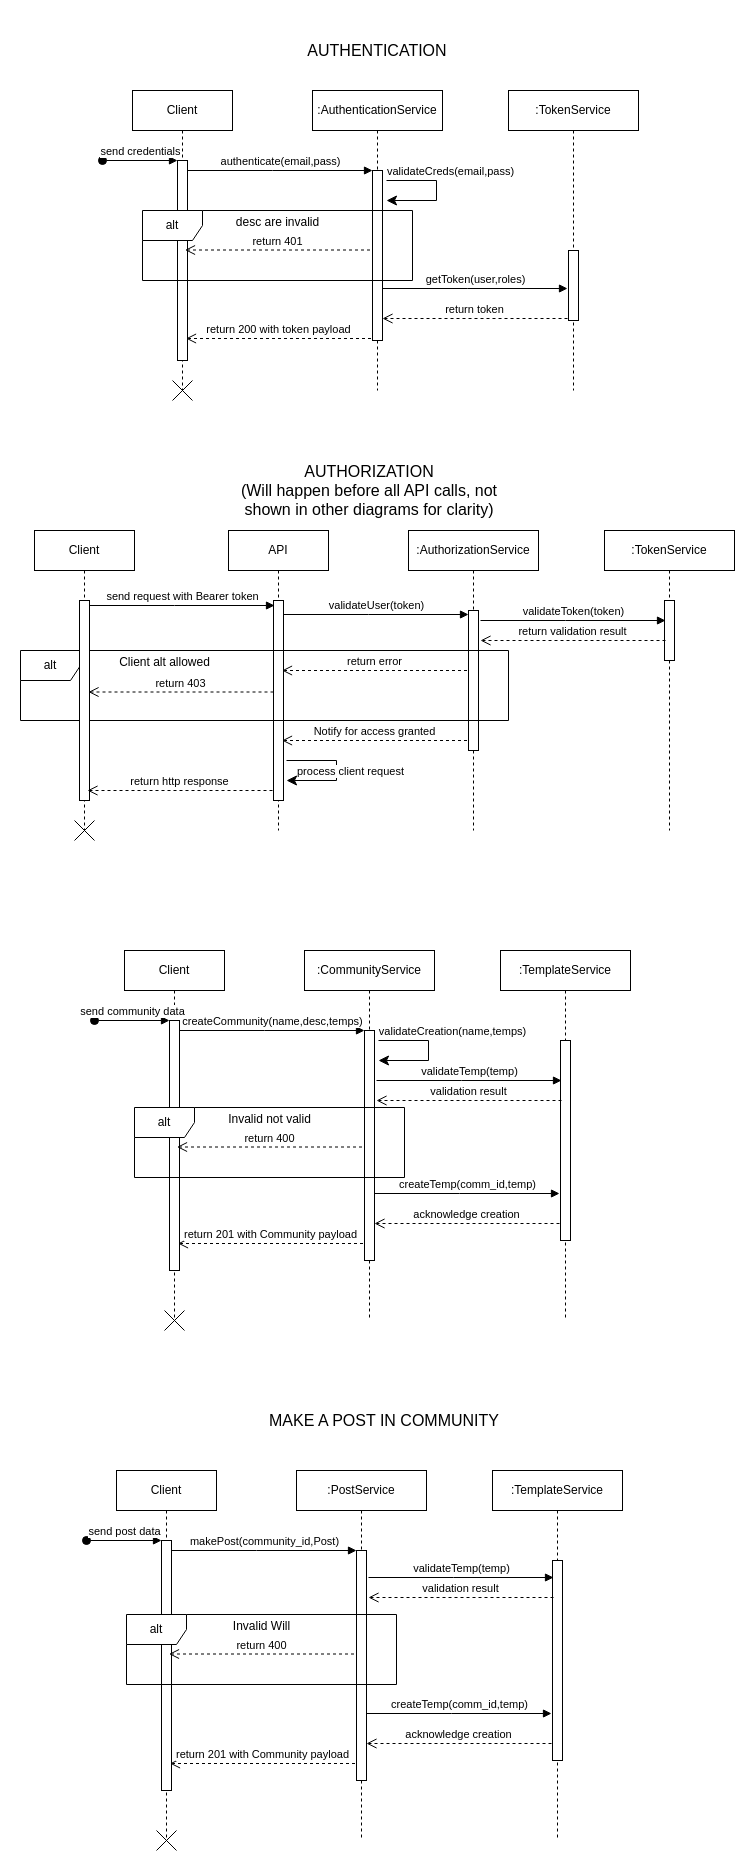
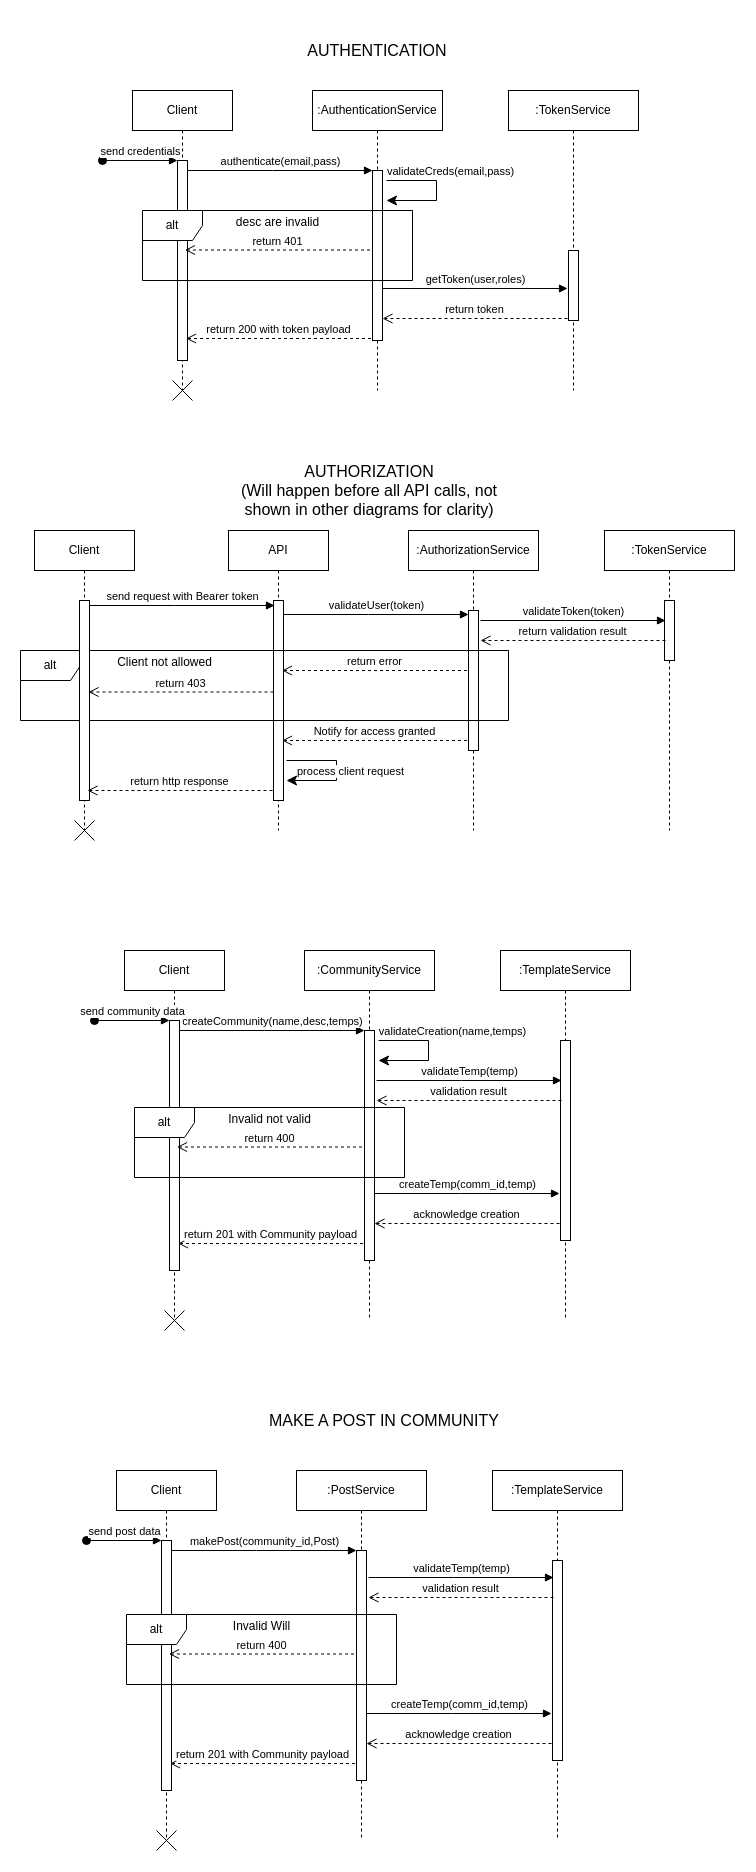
(165, 663) -> (165, 663)
